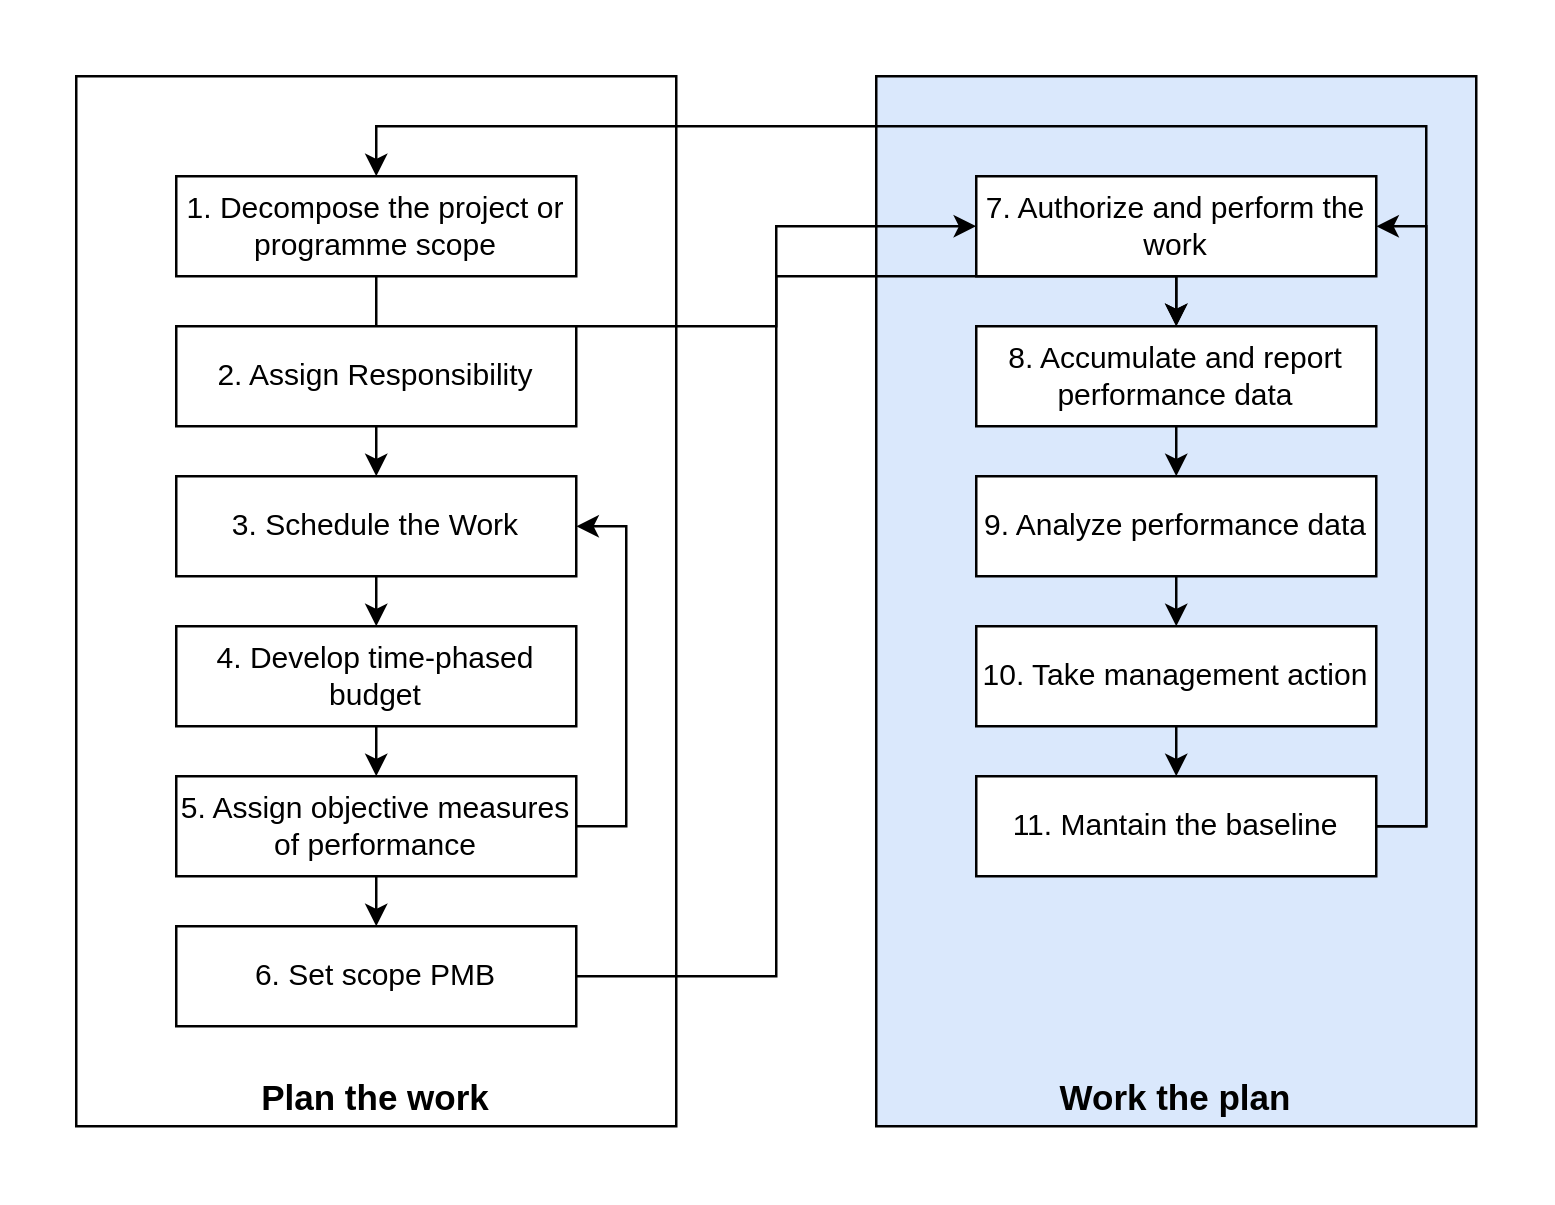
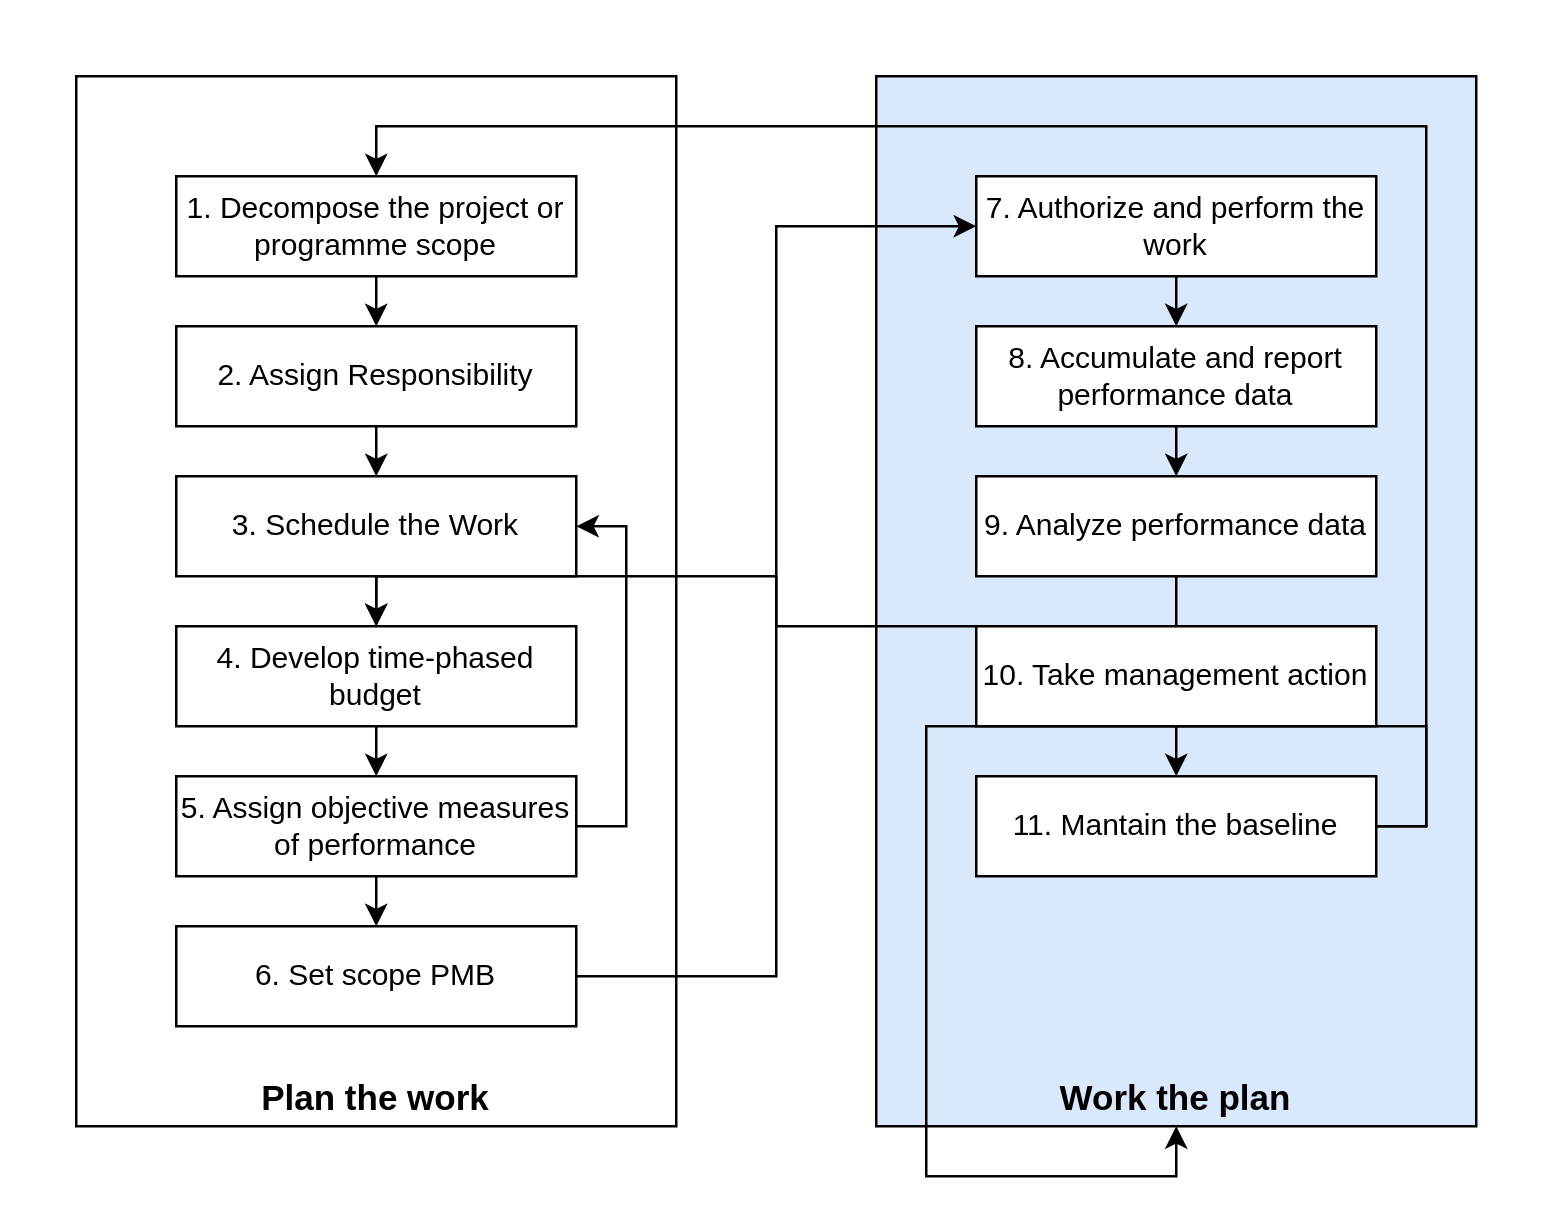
(1407, 226) -> (926, 1068)
(878, 276) -> (376, 308)
(1176, 608) -> (878, 626)
